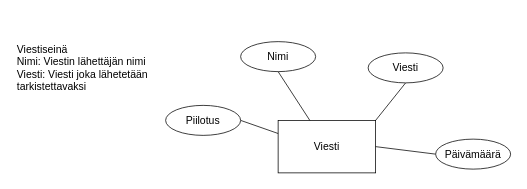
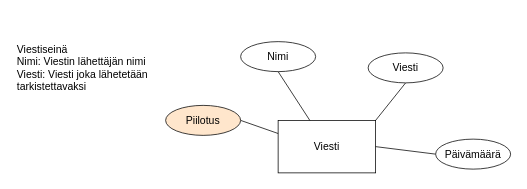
(203, 120) -> (203, 120)
